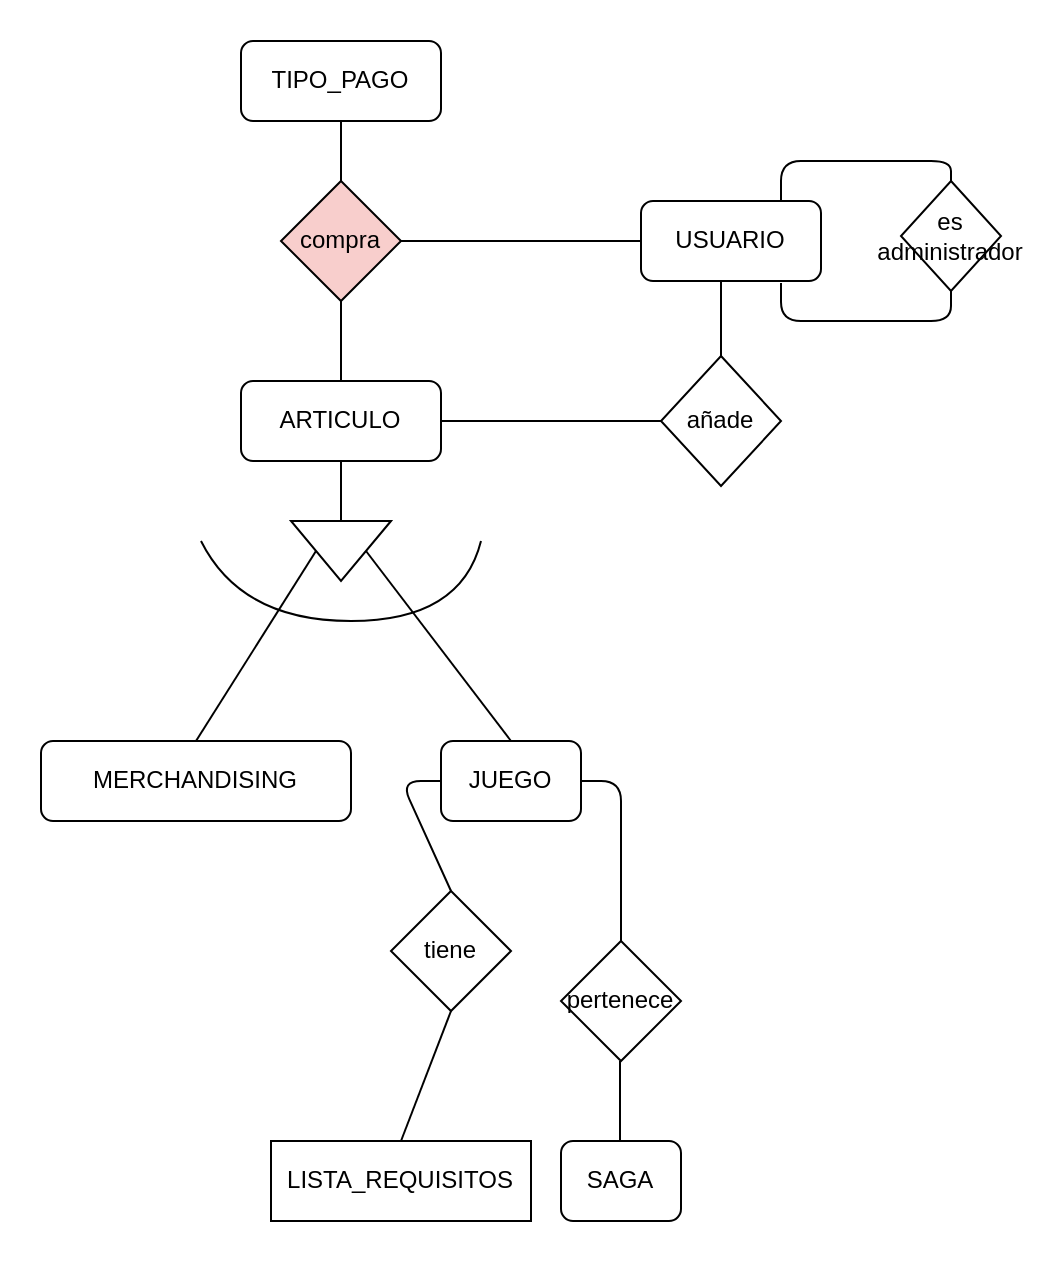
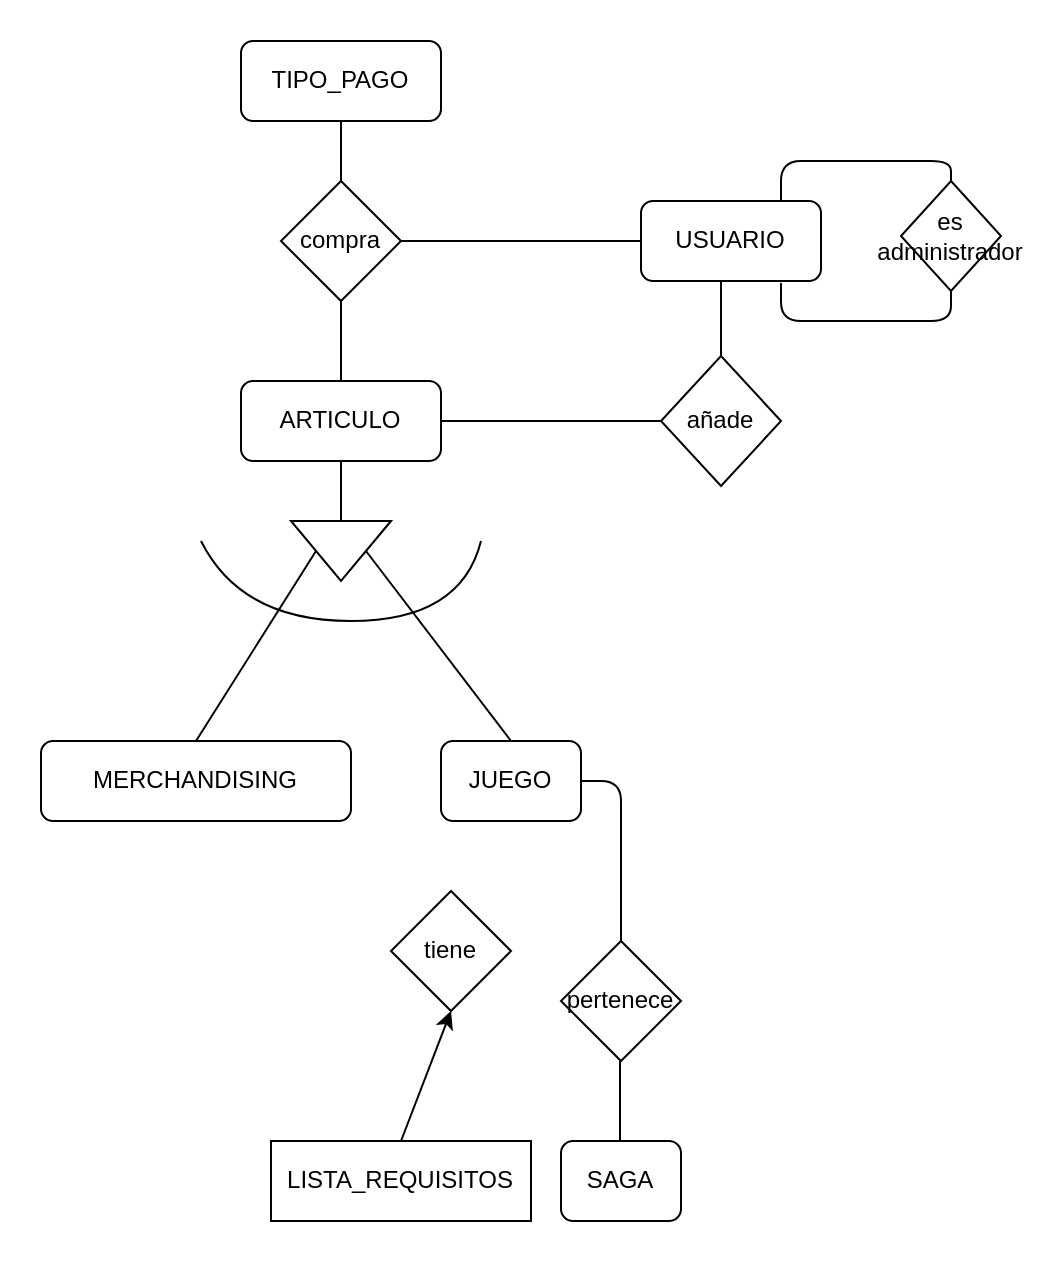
(341, 241) -> (341, 241)
(421, 825) -> none
(448, 1019) -> (446, 1025)
